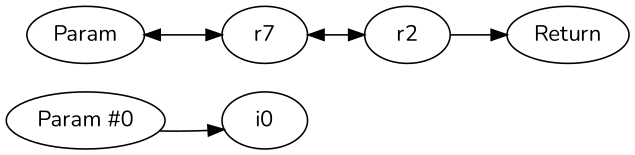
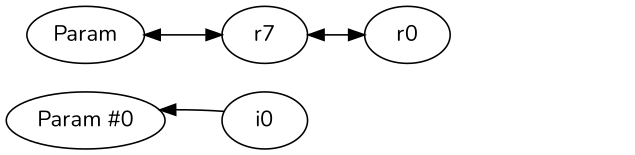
(407, 35) -> (407, 35)
(568, 35) -> none
(184, 131) -> (200, 110)
